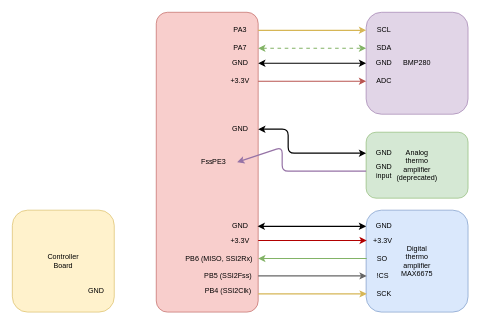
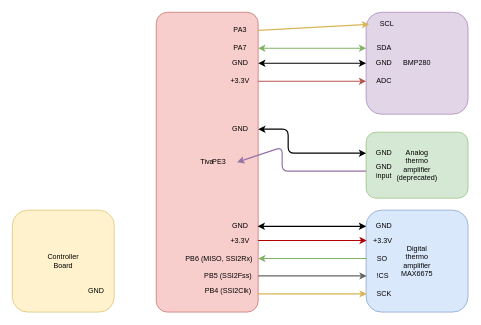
(384, 30) -> (387, 24)
(311, 48) -> (311, 48)
(207, 162) -> (207, 162)
